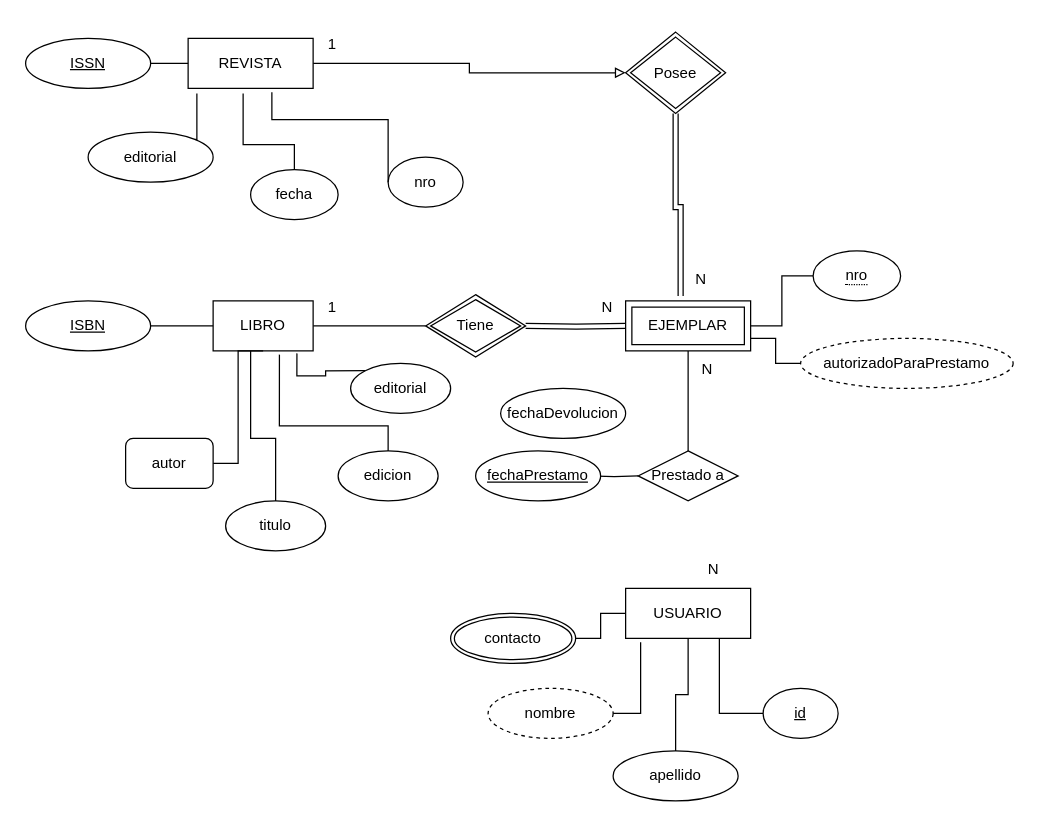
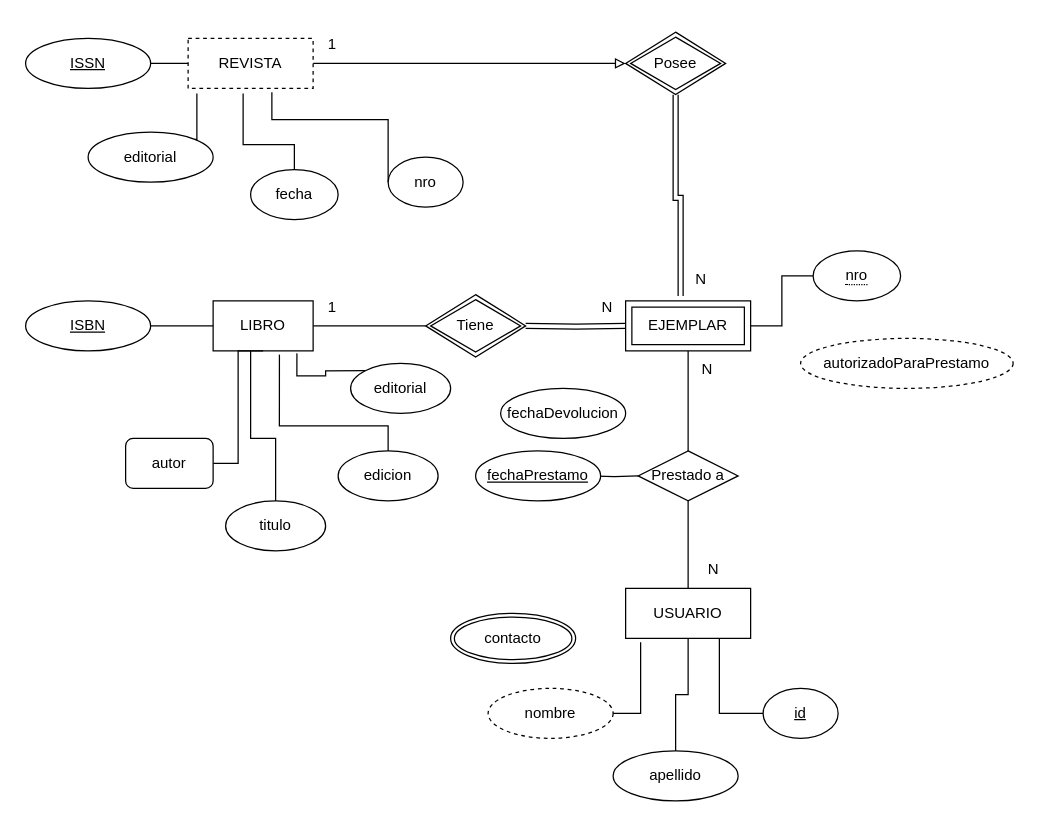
(251, 63) -> (251, 63)
(676, 73) -> (676, 63)
(776, 351) -> none
none -> (688, 544)
(601, 626) -> none
